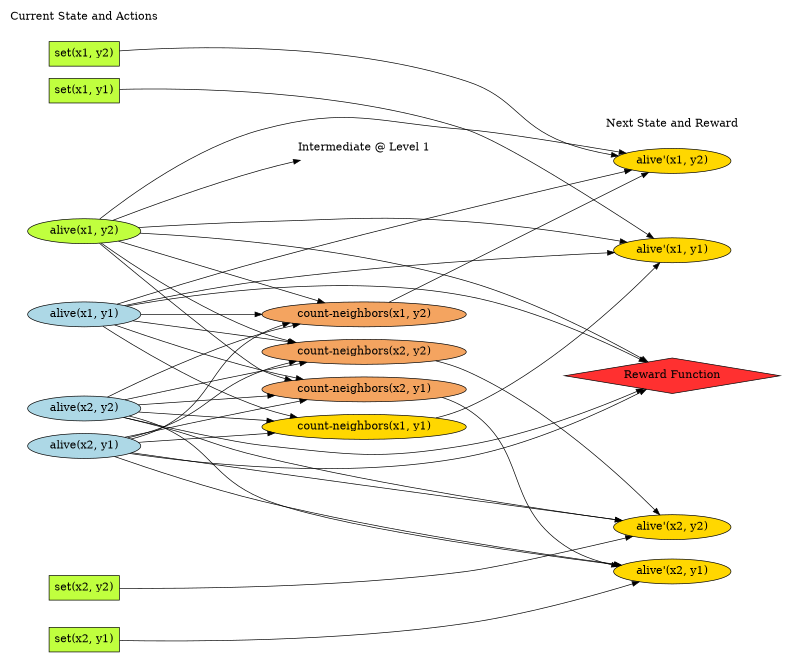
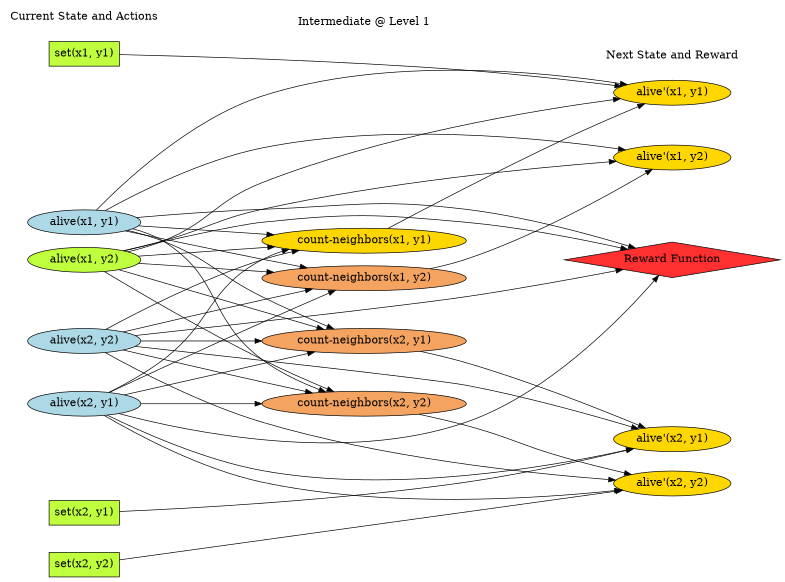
(84, 54) -> none
(202, 188) -> (203, 252)
